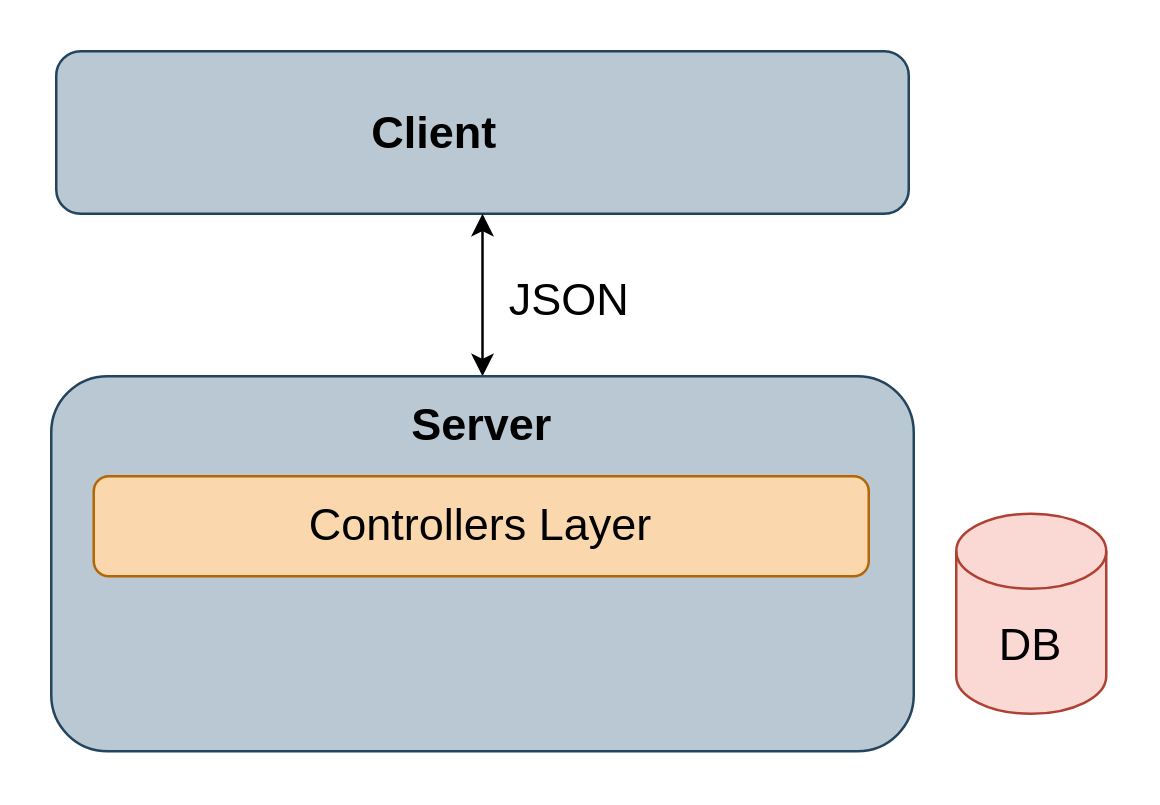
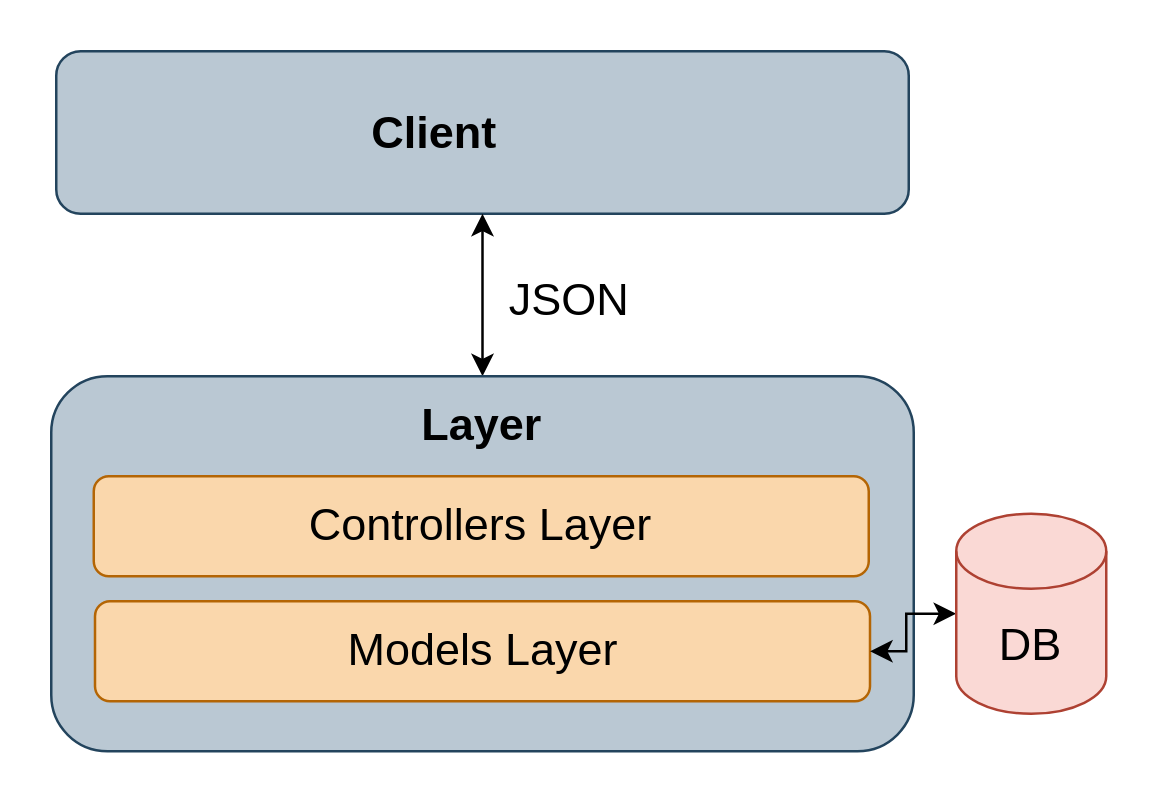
(483, 426) -> (483, 426)
none -> (906, 625)
none -> (483, 651)
